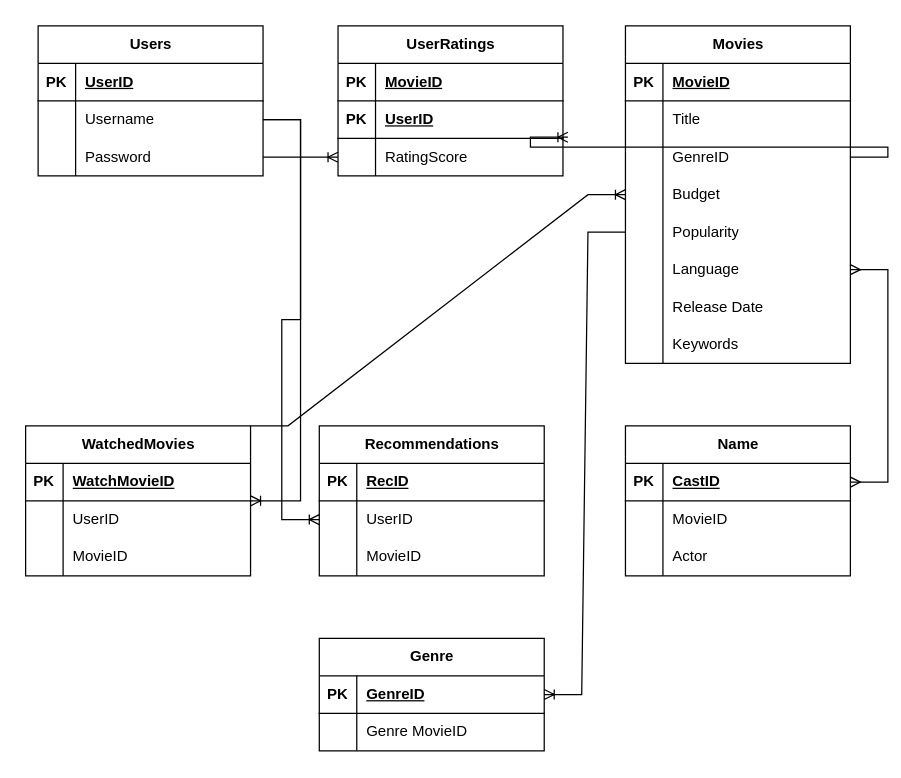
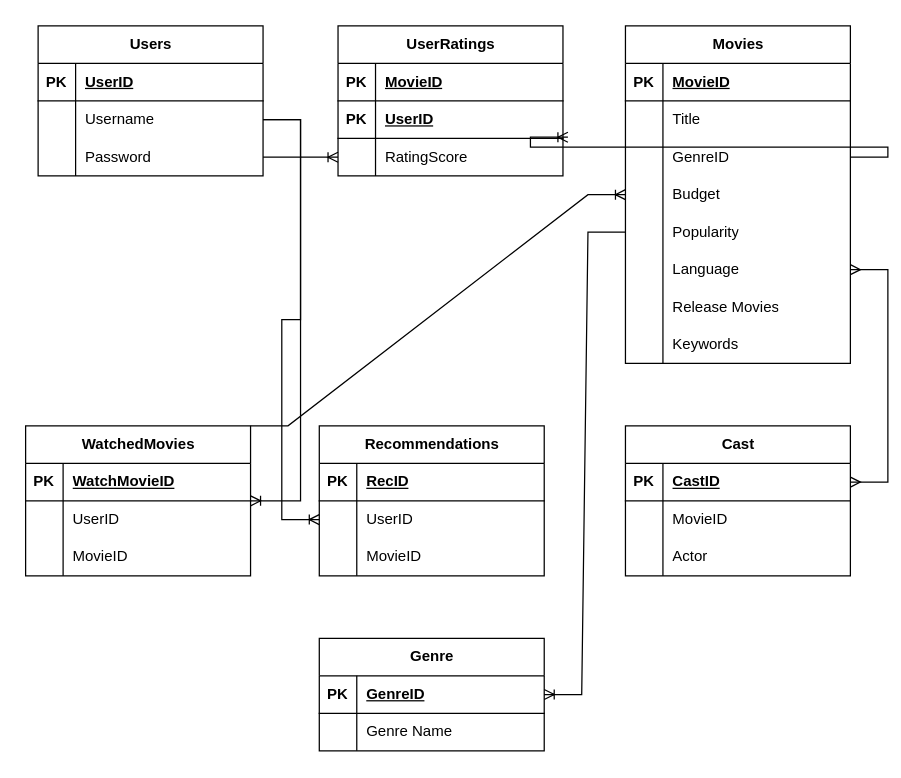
(720, 307) -> (726, 307)
(739, 444) -> (739, 444)
(418, 732) -> (407, 732)
